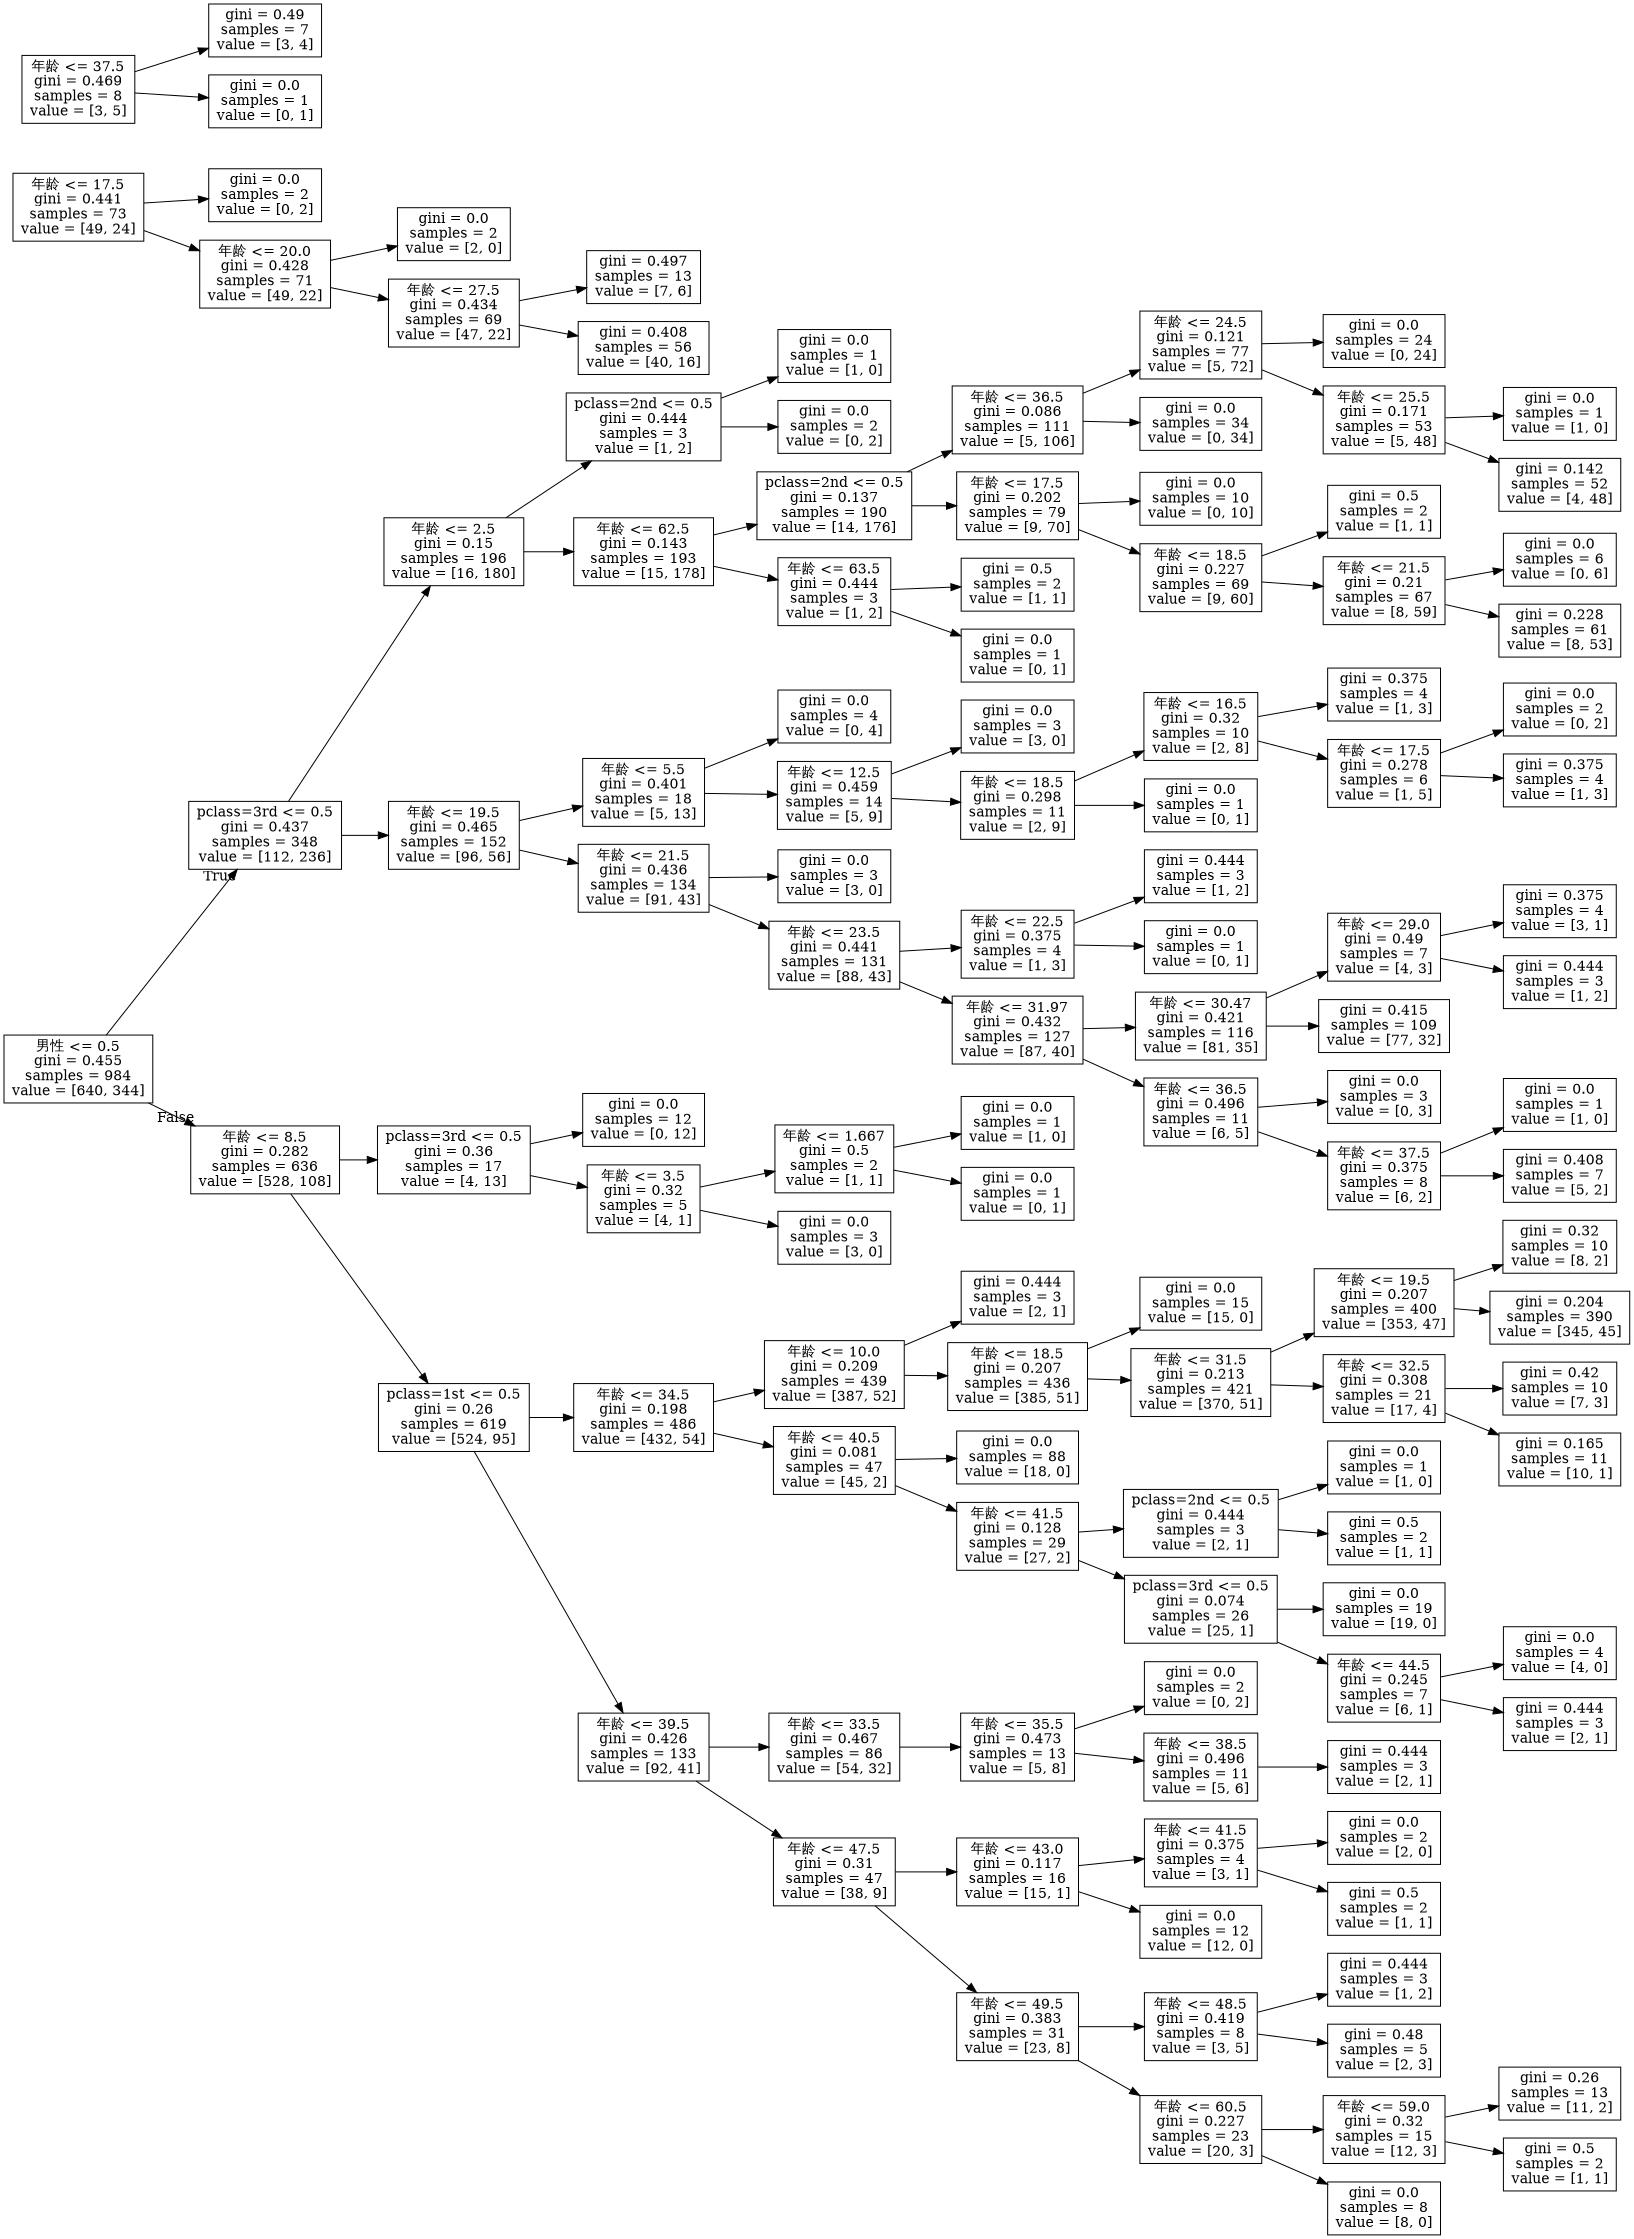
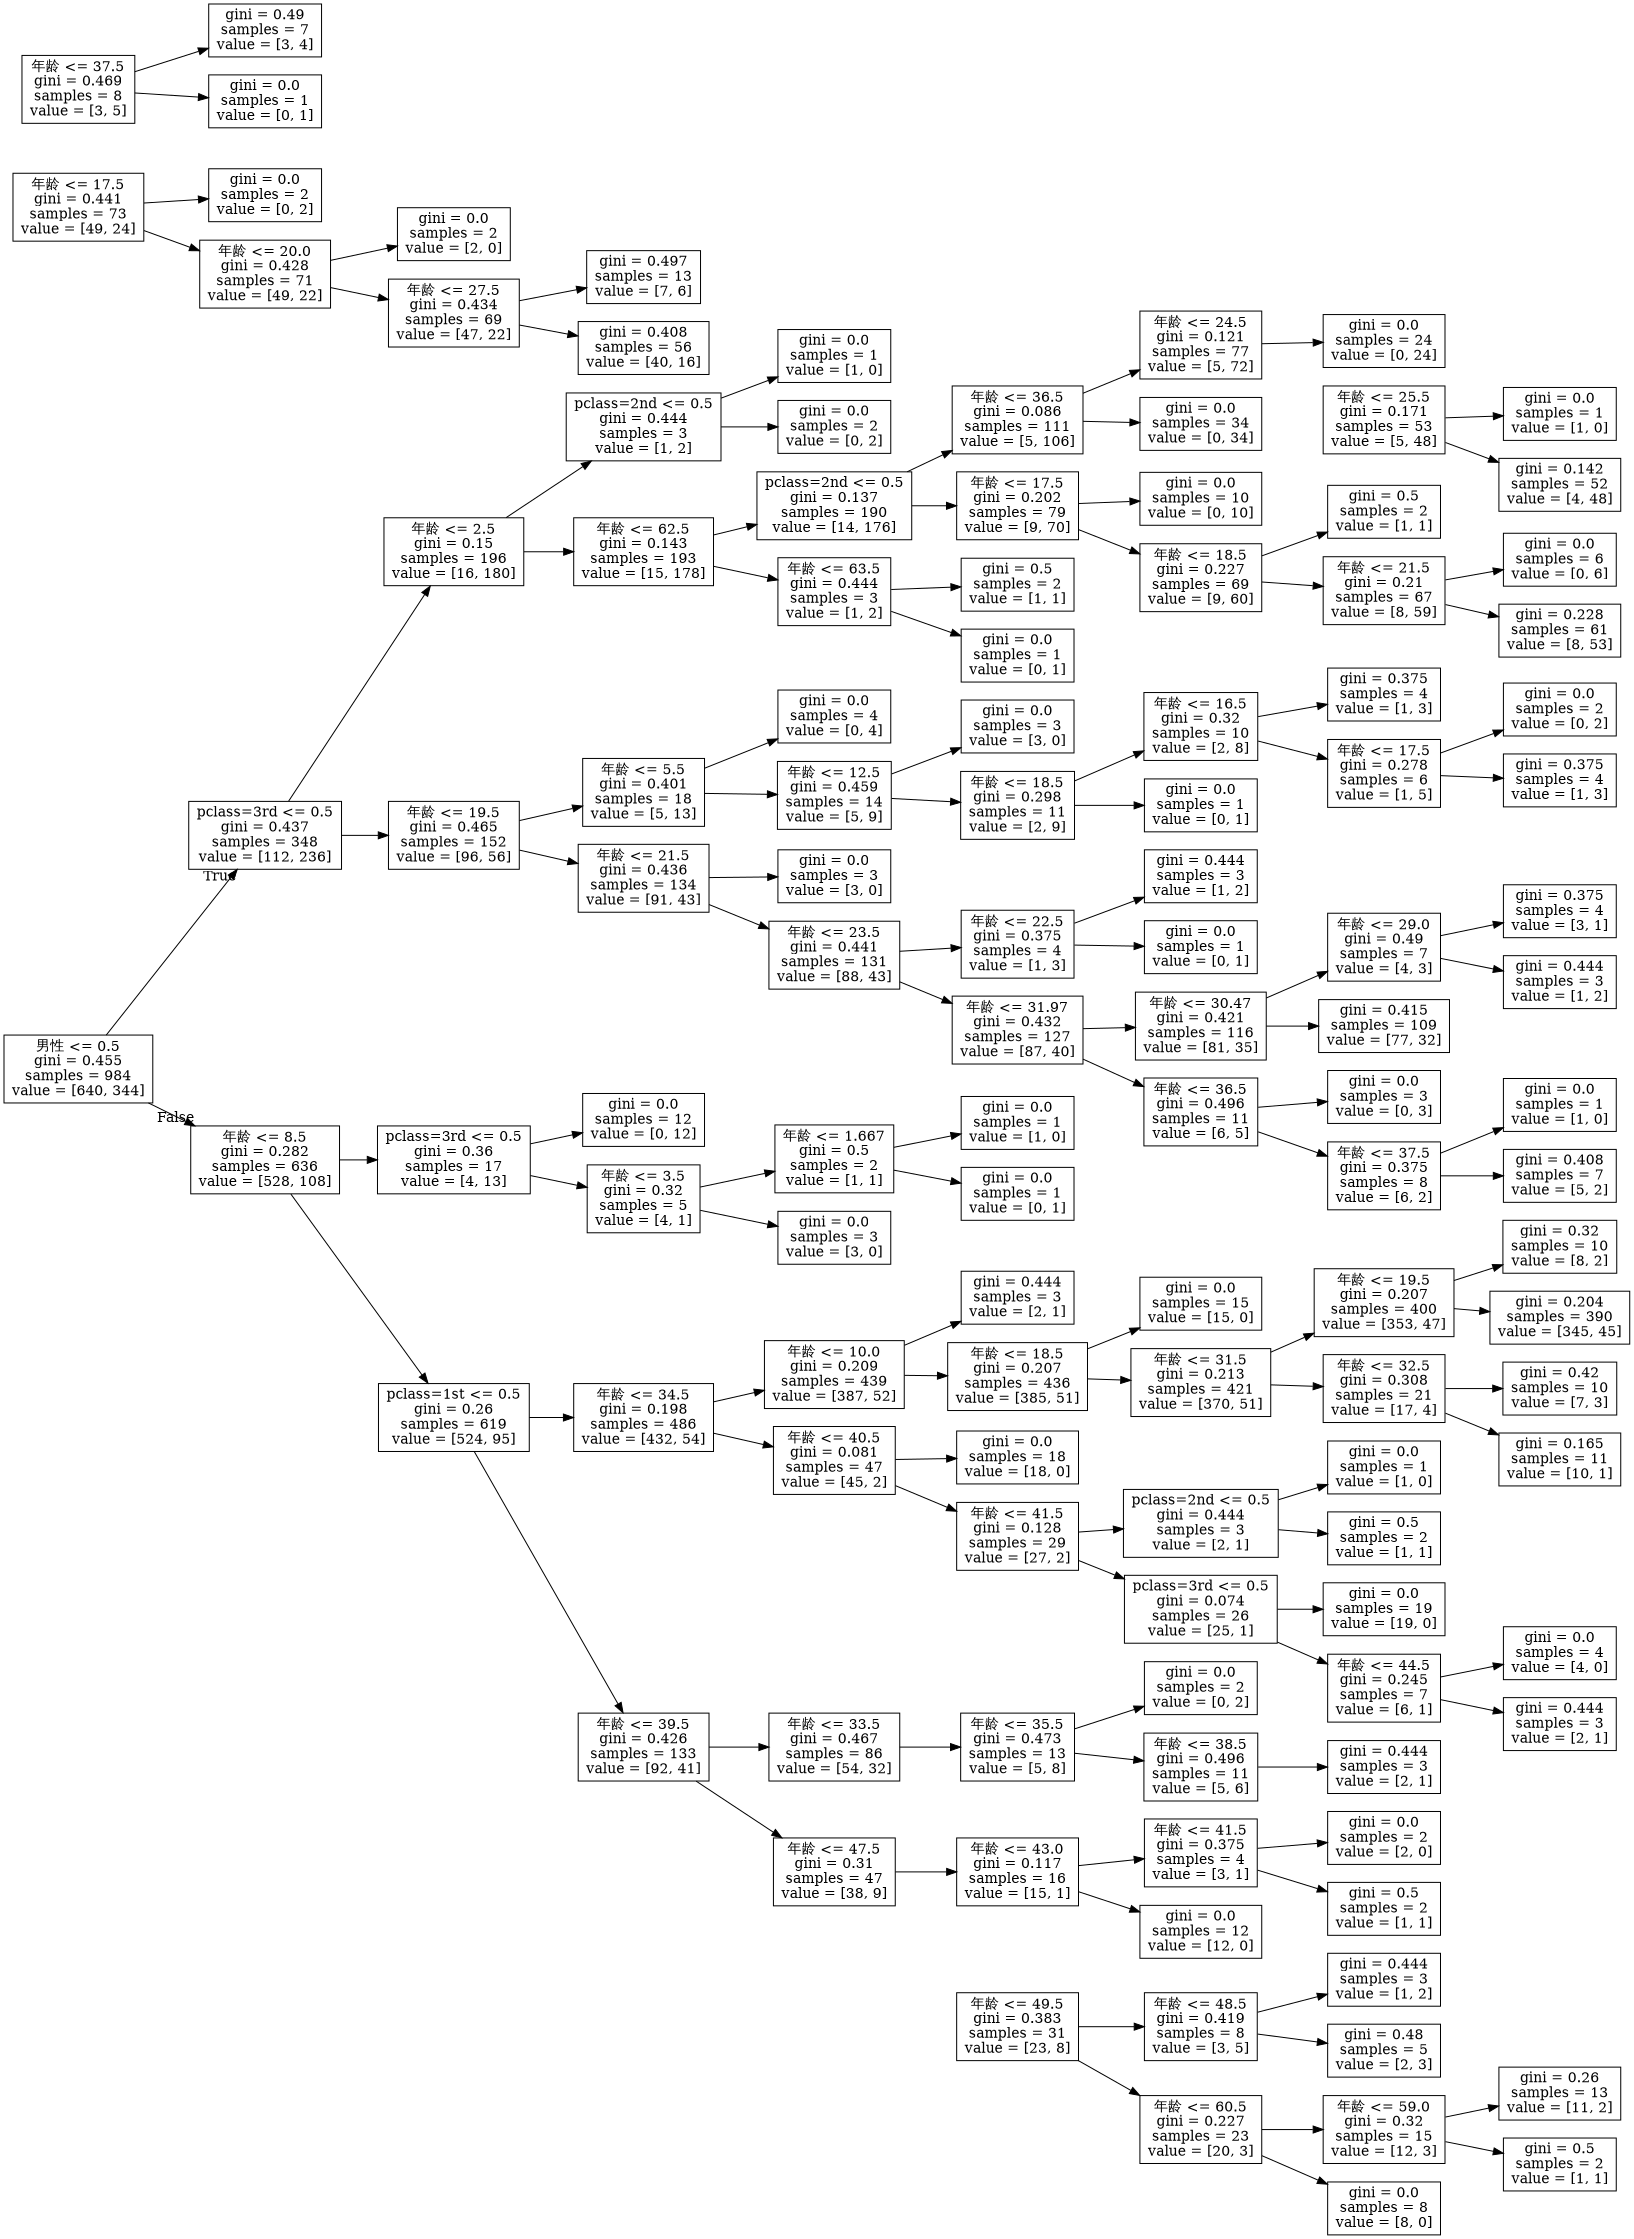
(1288, 381) -> none
(1018, 1457) -> (1018, 1457)
(922, 1946) -> none
